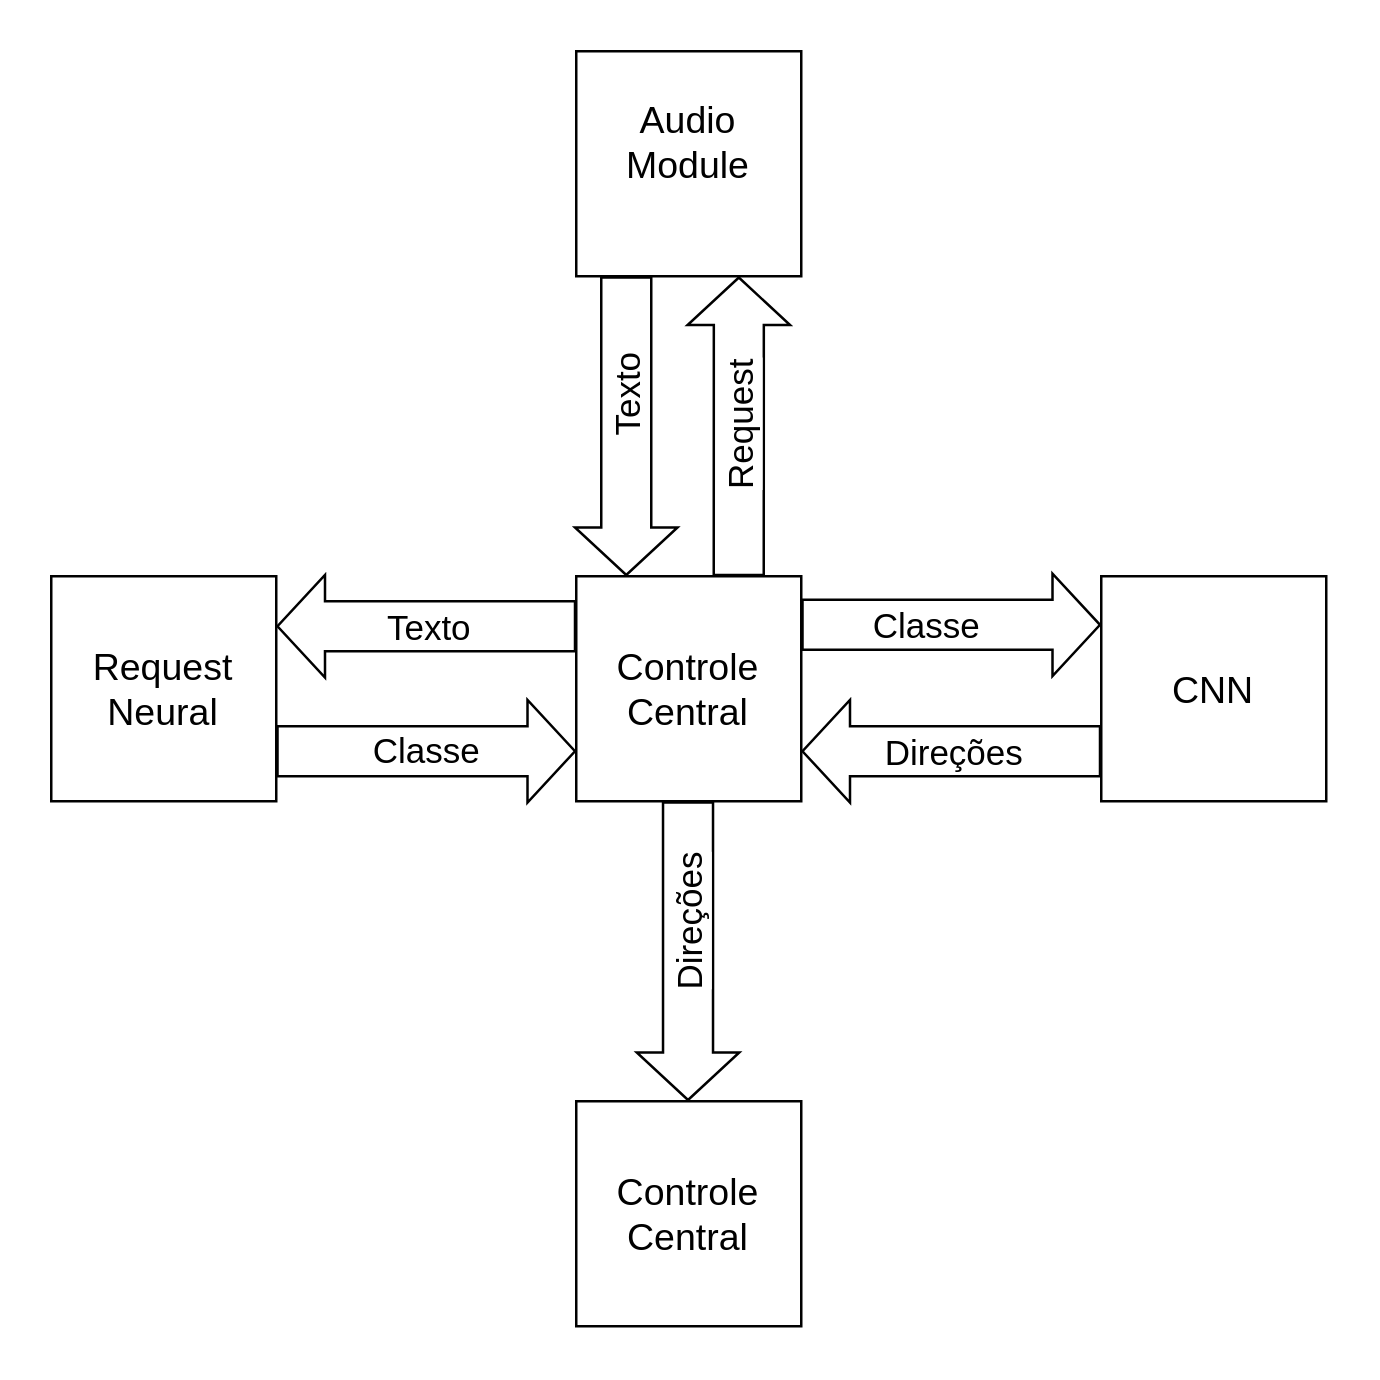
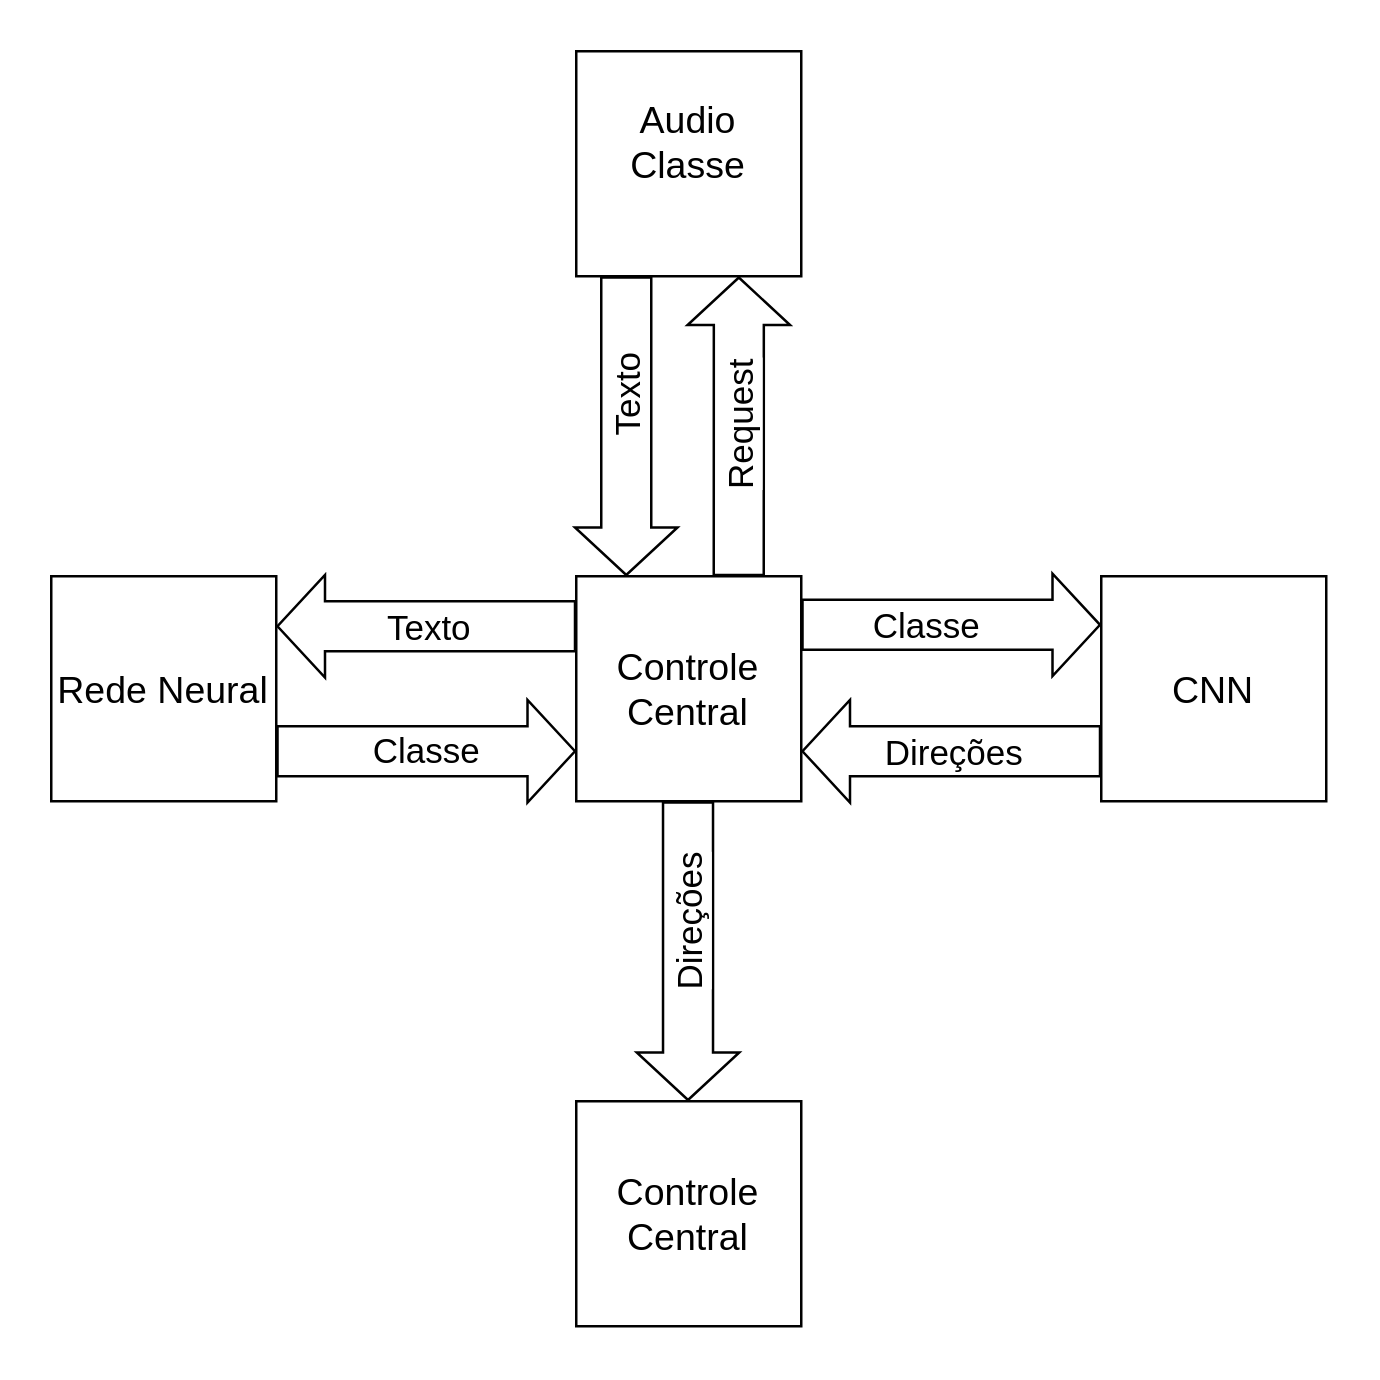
(689, 164) -> (689, 164)
(164, 689) -> (164, 689)
